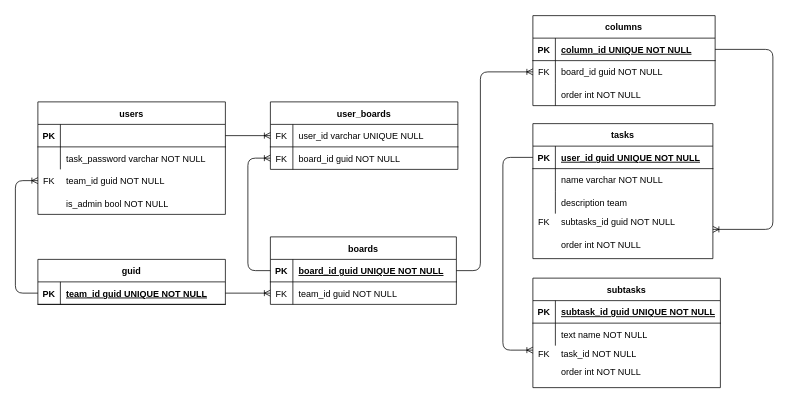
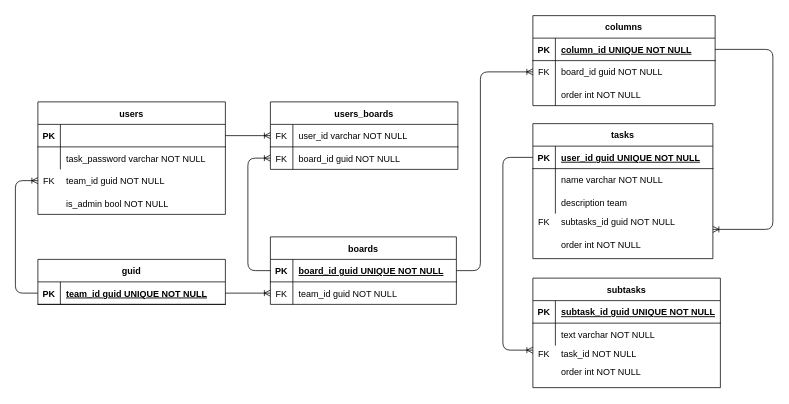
(364, 113) -> (364, 113)
(362, 136) -> (354, 136)
(603, 335) -> (610, 335)
